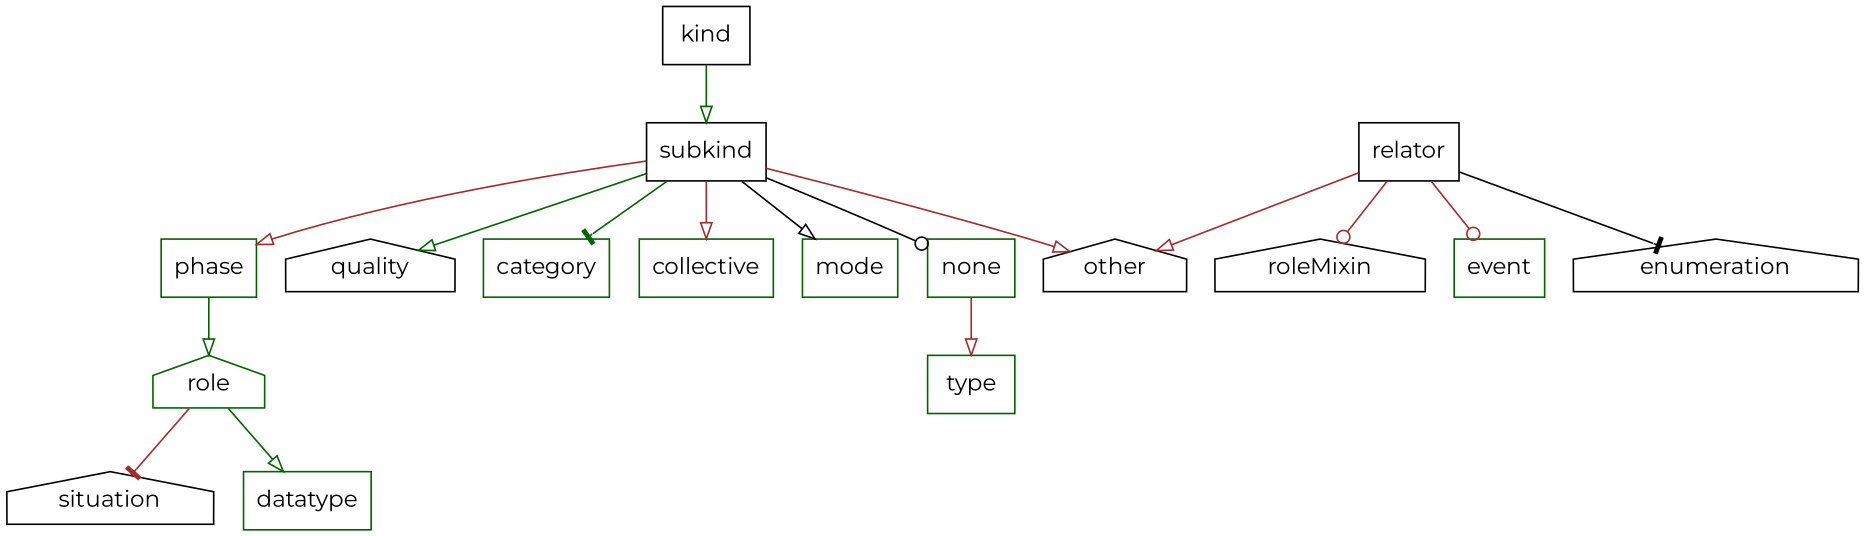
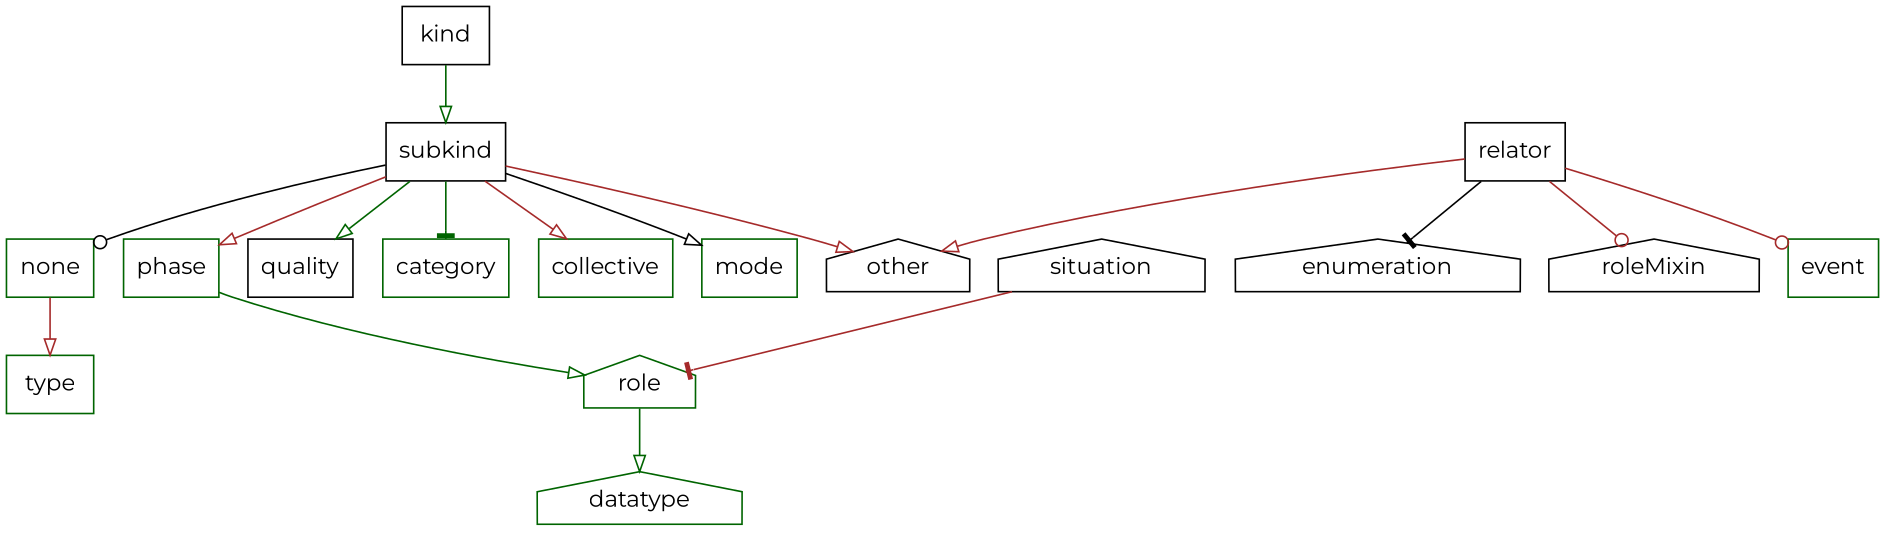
(370, 268) -> (300, 268)
(163, 439) -> (853, 331)
(307, 501) -> (640, 501)
